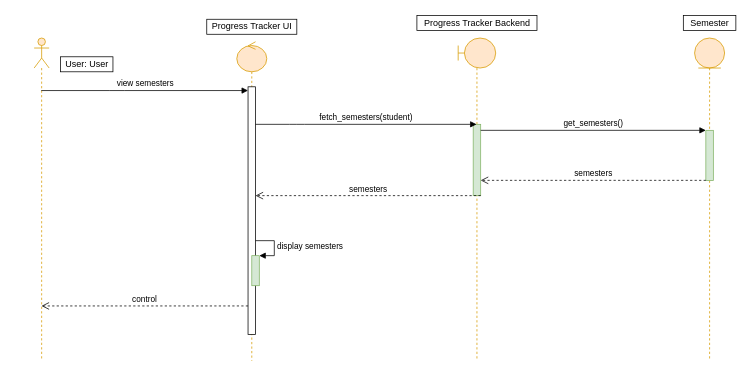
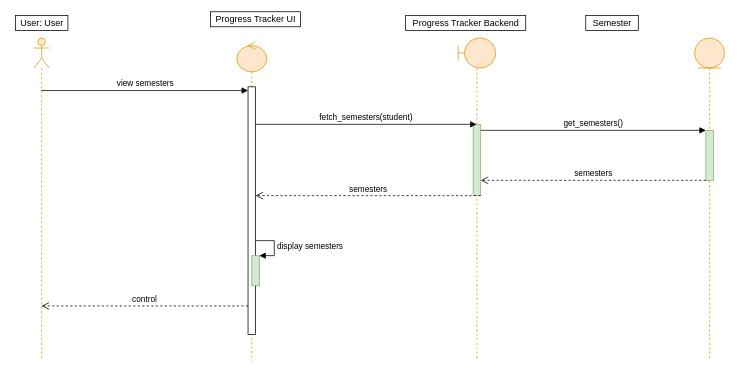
(477, 23) -> (465, 23)
(709, 23) -> (612, 23)
(252, 27) -> (255, 19)
(87, 64) -> (42, 23)
